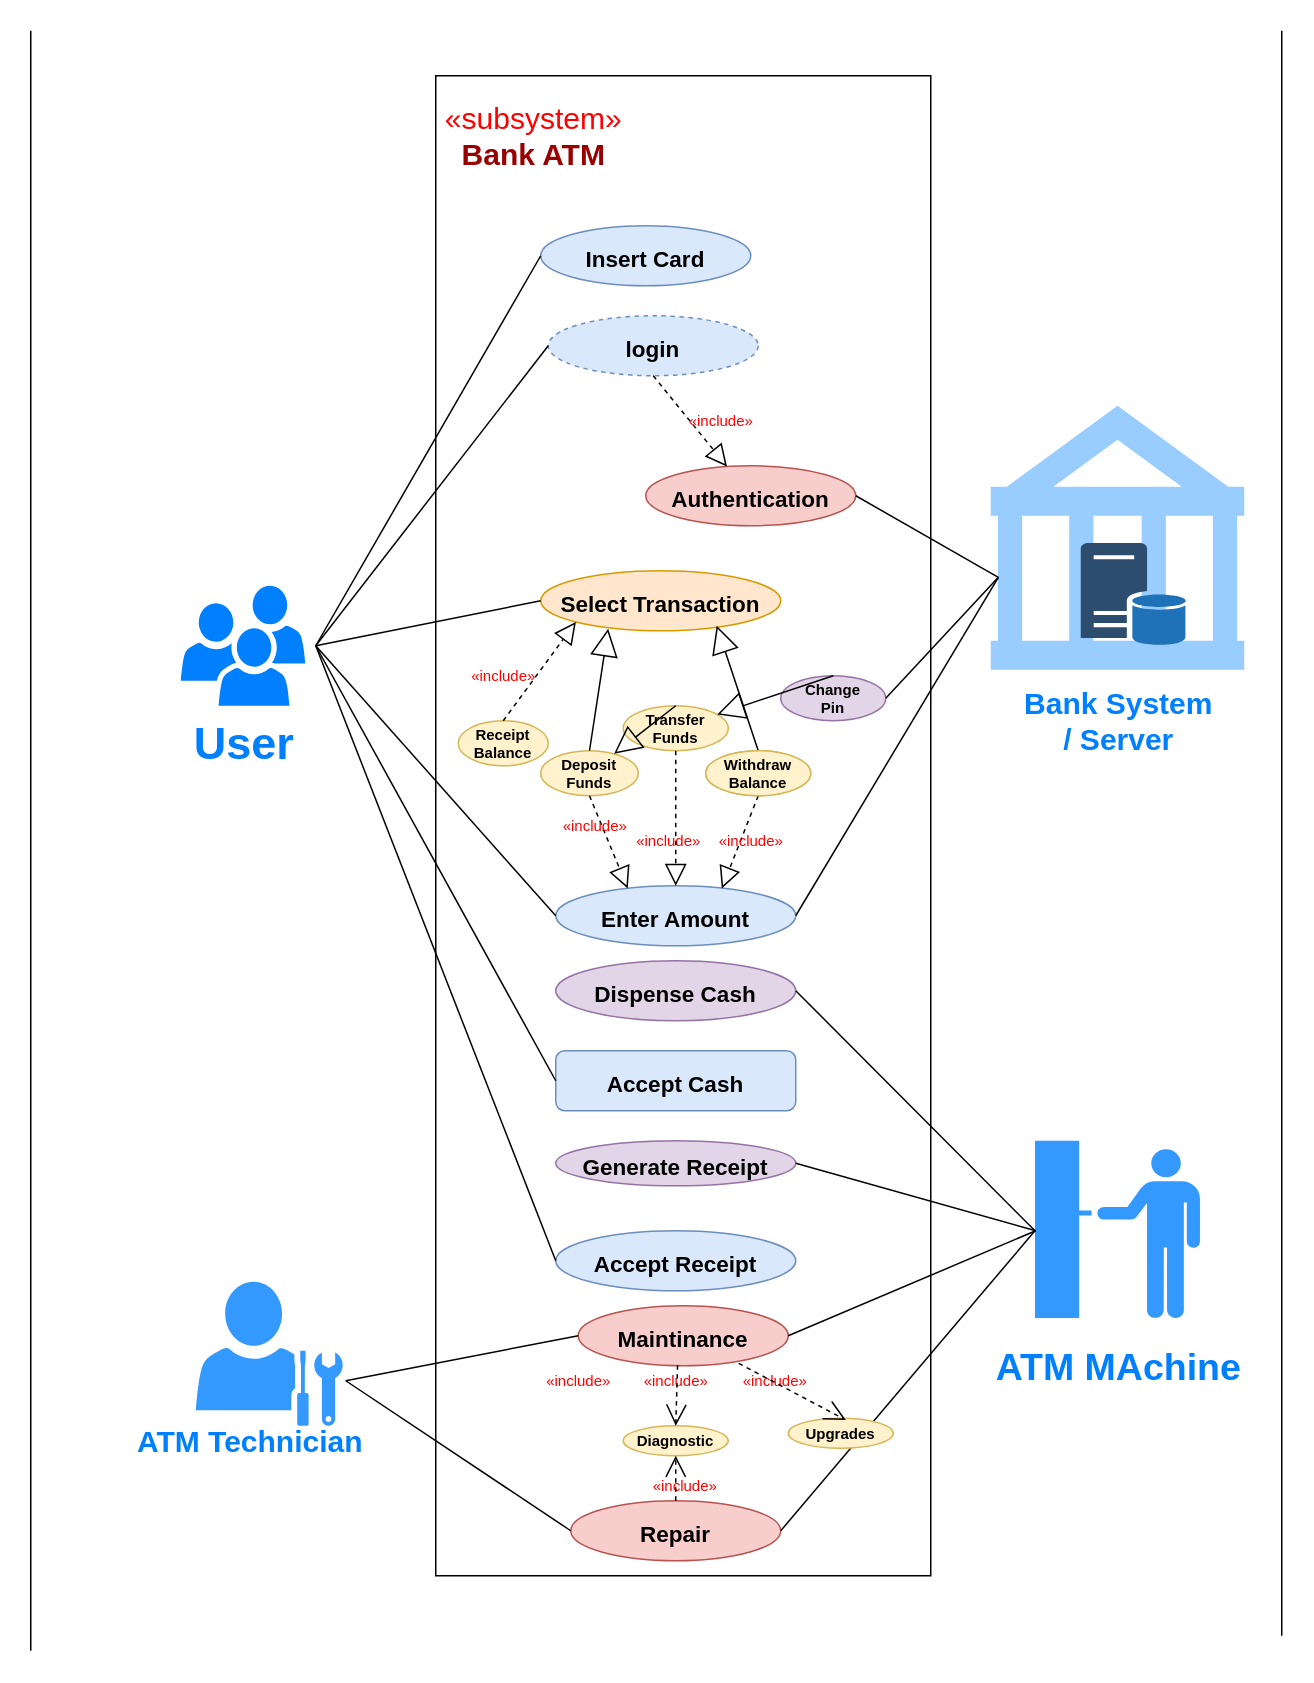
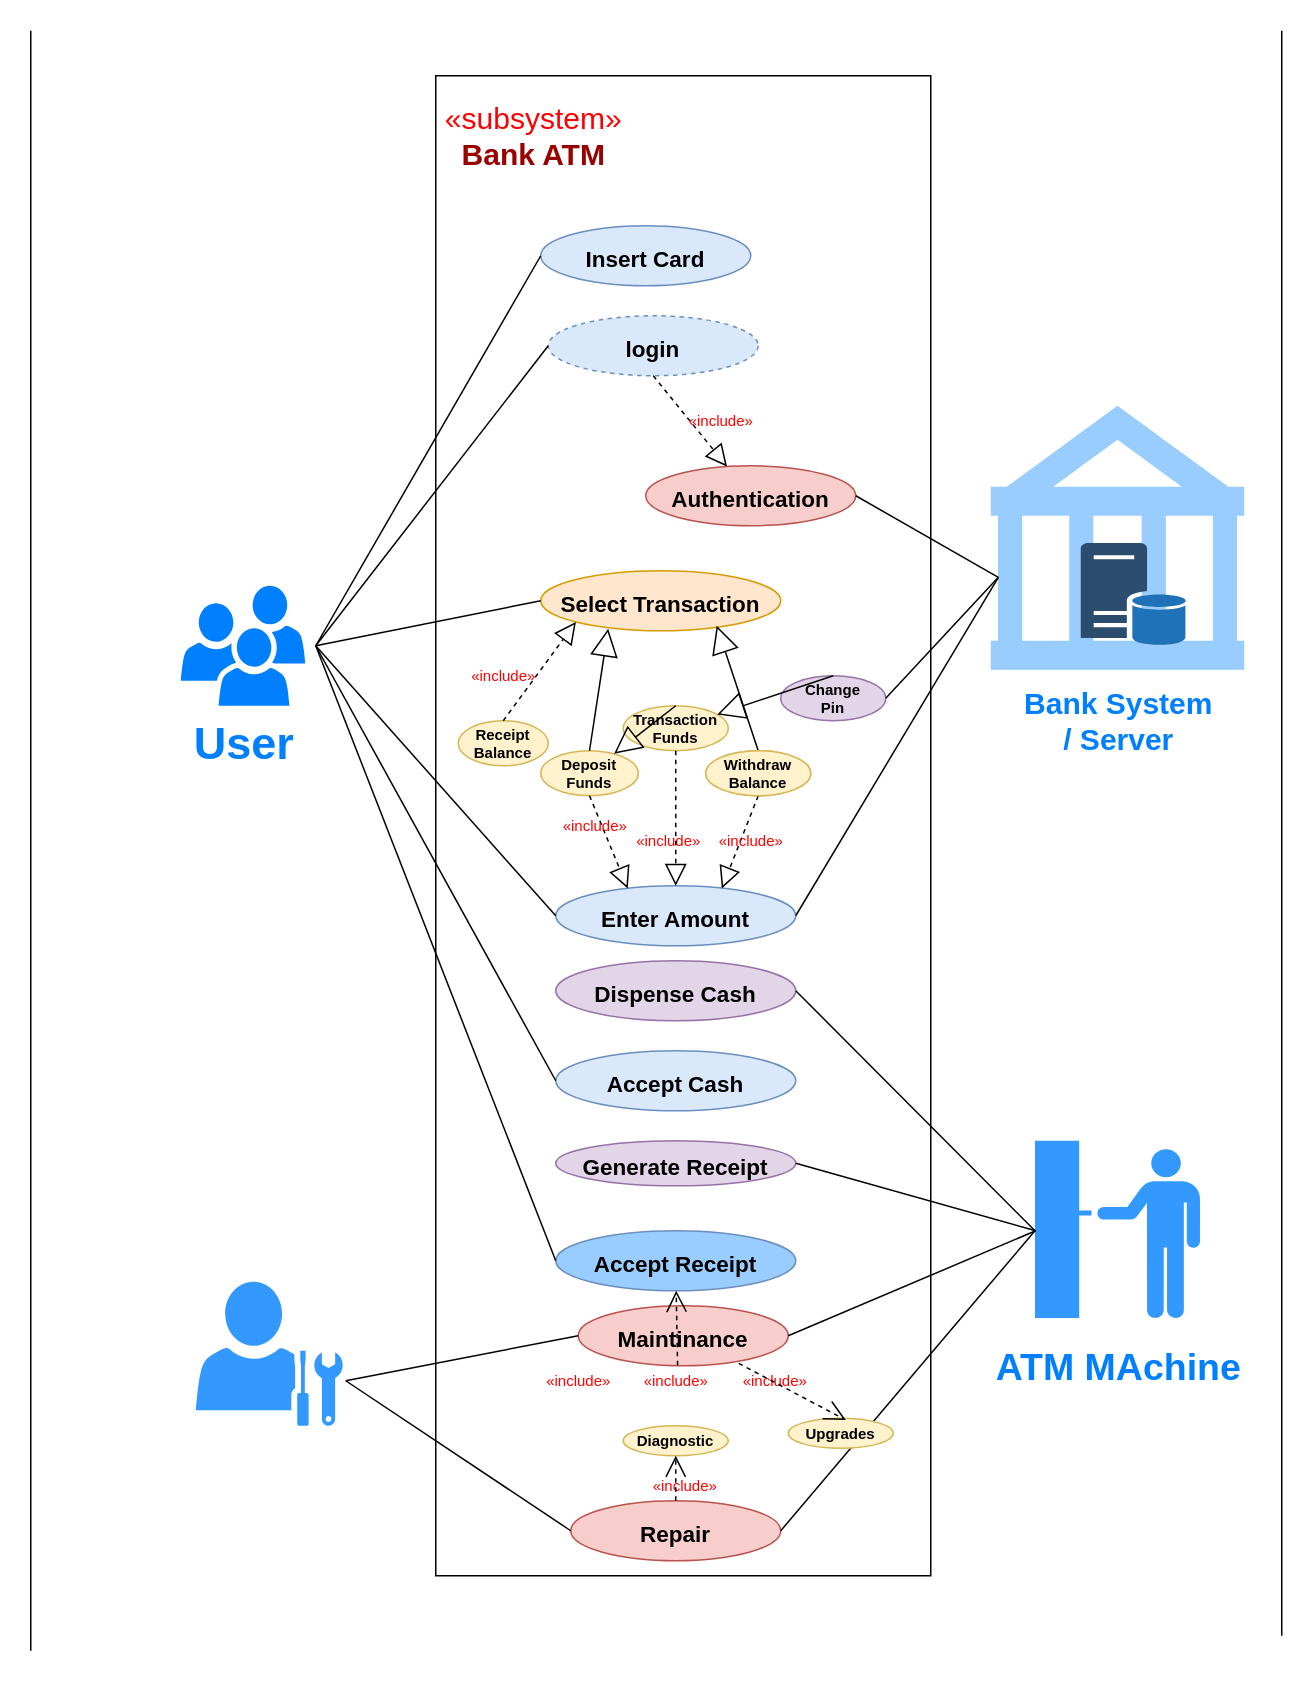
(676, 728) -> (676, 728)
(676, 1081) -> (676, 1081)
(676, 1261) -> (676, 1261)
(677, 1393) -> (677, 1330)
(249, 1441) -> none
